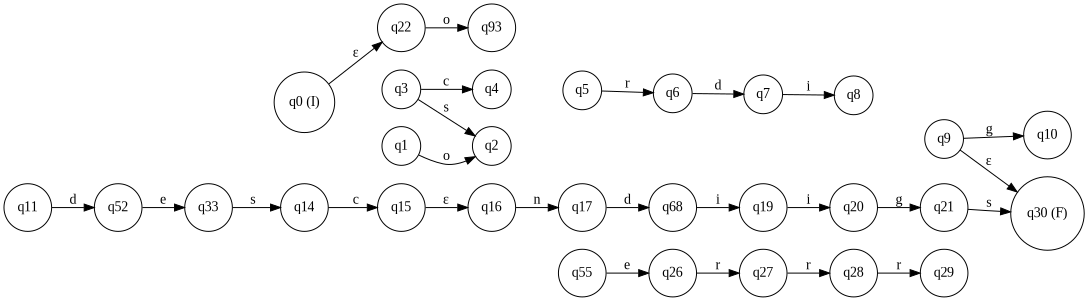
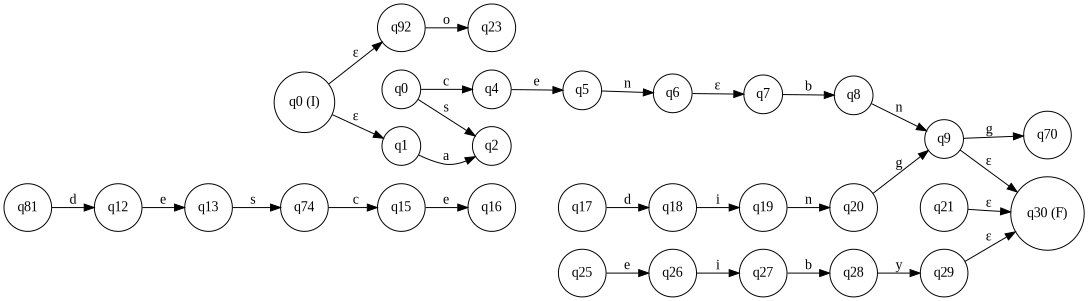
(401, 28) -> (401, 28)
(492, 28) -> (492, 28)
(627, 84) -> (627, 84)
(718, 86) -> (718, 86)
(808, 87) -> (808, 87)
(401, 89) -> (401, 89)
none -> (532, 90)
none -> (894, 115)
none -> (353, 124)
(1047, 135) -> (1047, 135)
(447, 156) -> (447, 156)
(447, 200) -> (447, 200)
(808, 200) -> (808, 200)
(989, 203) -> (989, 203)
(28, 208) -> (28, 208)
(118, 208) -> (118, 208)
(209, 208) -> (209, 208)
(304, 208) -> (304, 208)
(532, 208) -> none
(673, 208) -> (673, 208)
(894, 208) -> (897, 175)
none -> (986, 249)
(718, 266) -> (718, 266)
(808, 266) -> (808, 266)
(899, 266) -> (899, 266)
(582, 273) -> (582, 273)
